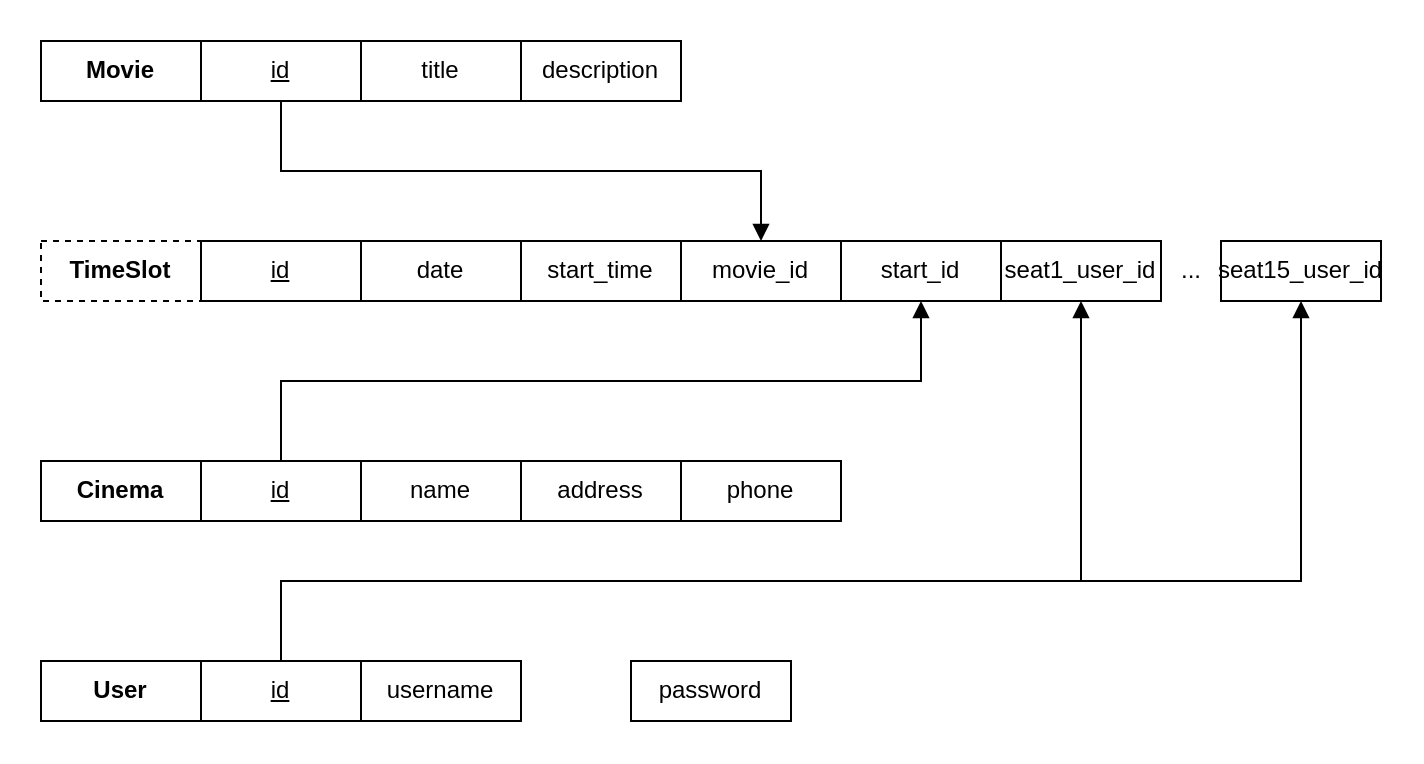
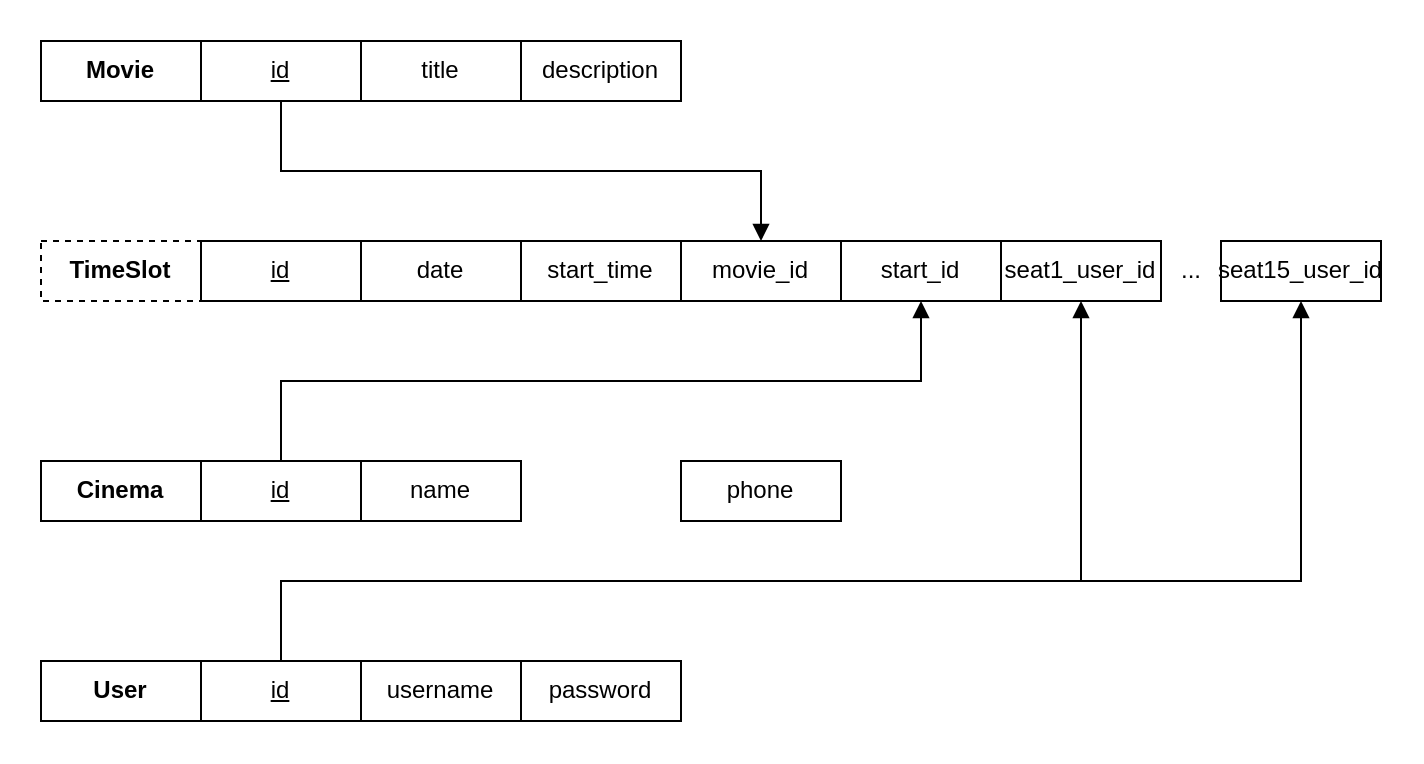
(601, 491) -> none
(711, 691) -> (601, 691)
